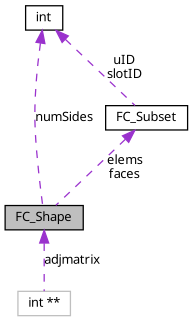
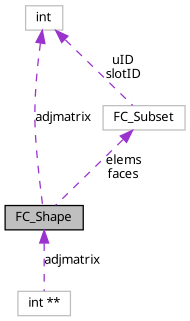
(44, 18) -> (44, 18)
(65, 118) -> (63, 118)
(147, 118) -> (144, 118)
